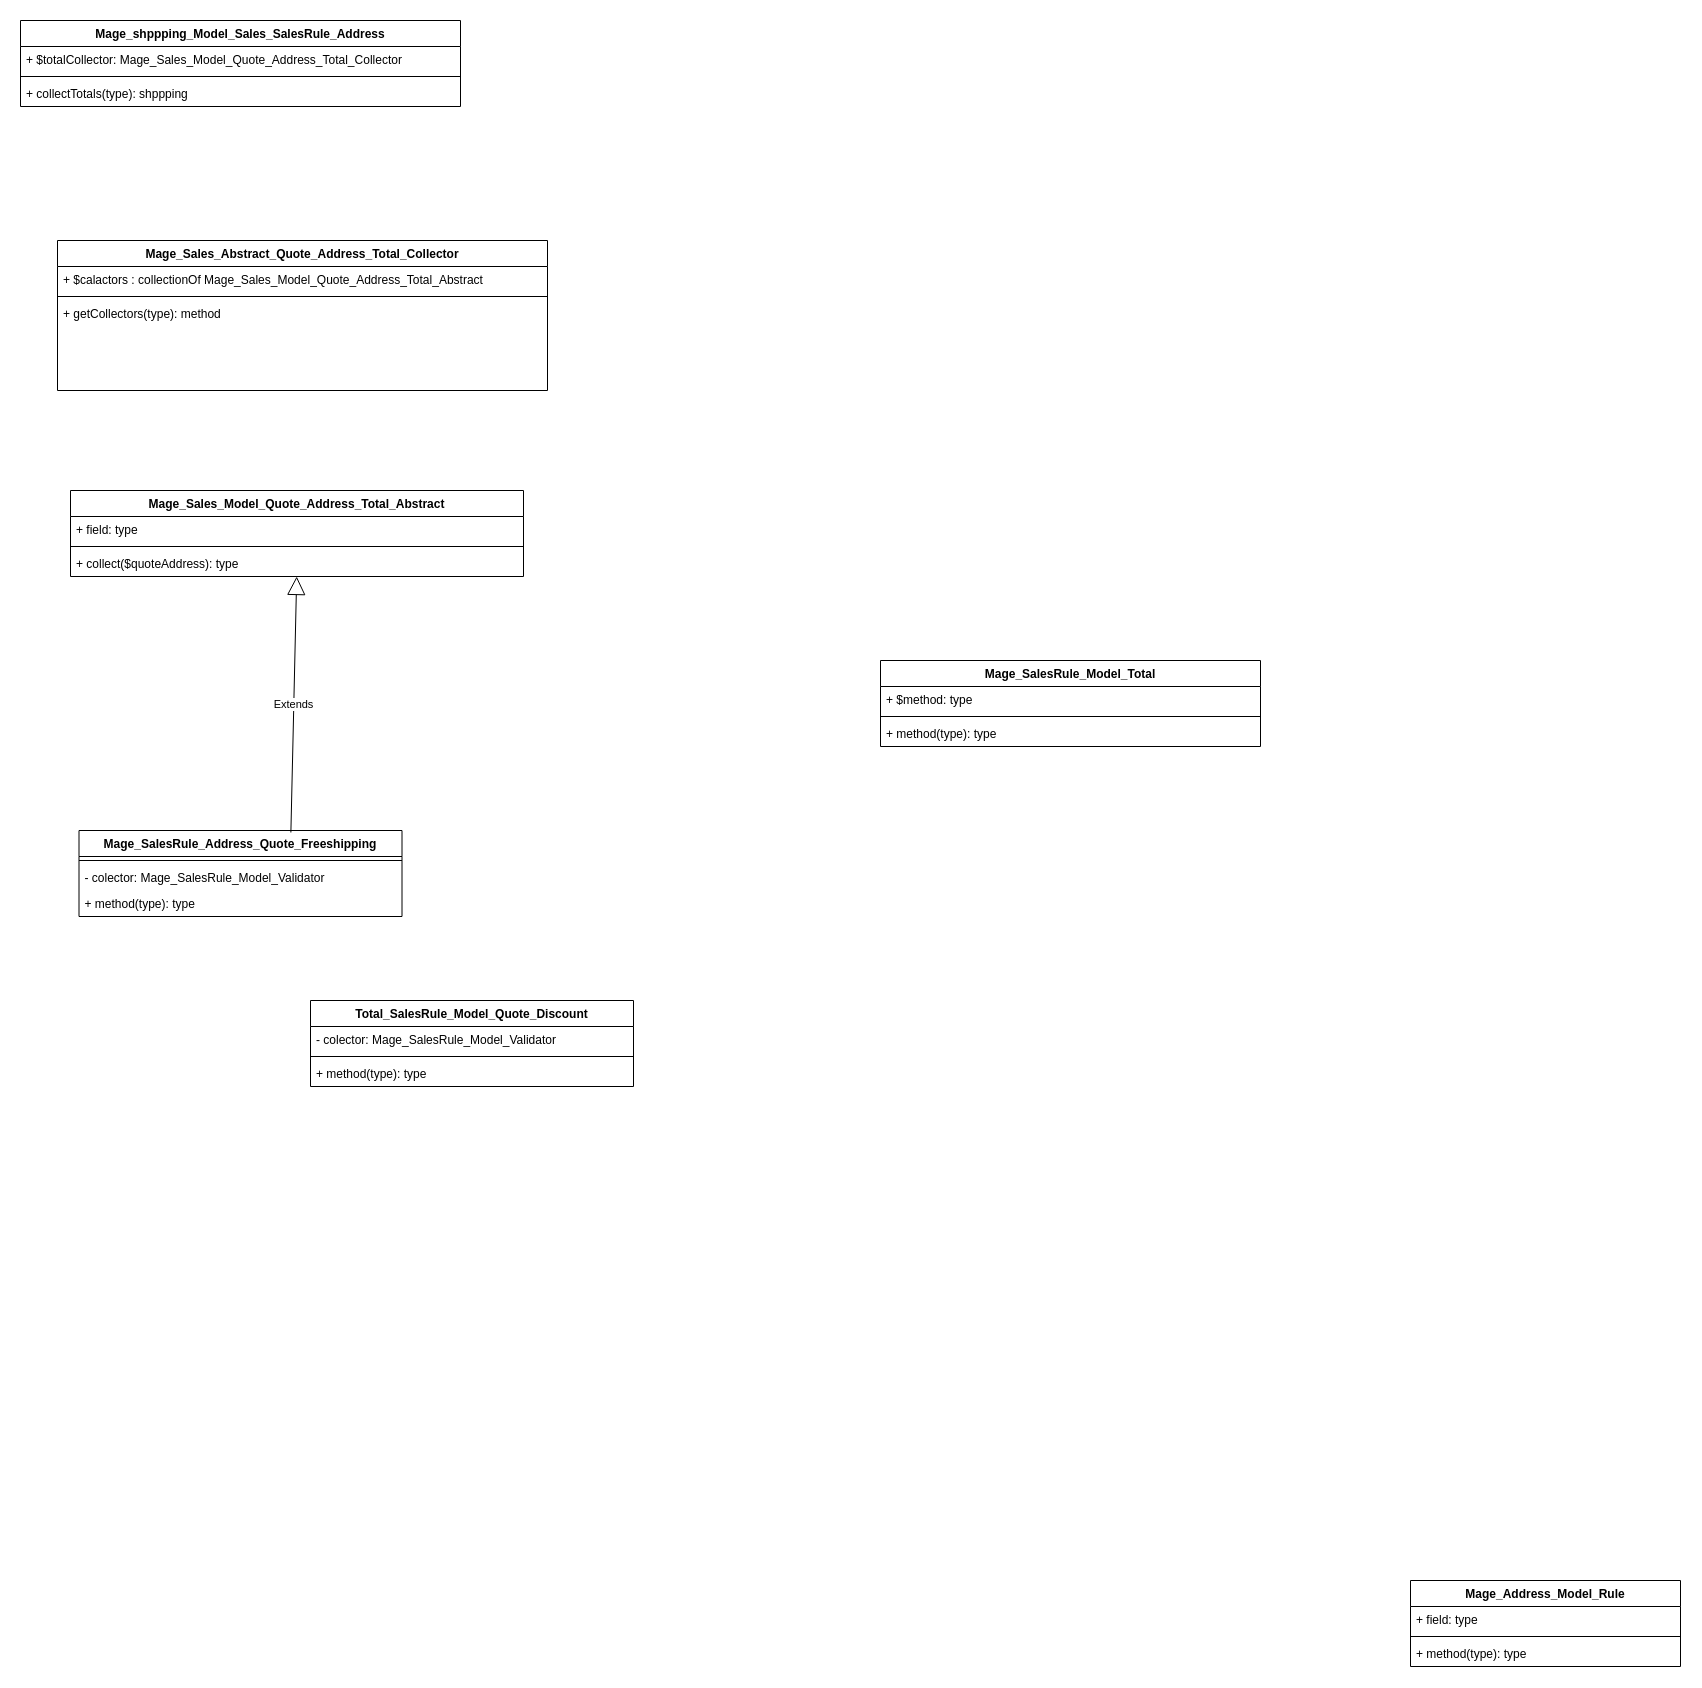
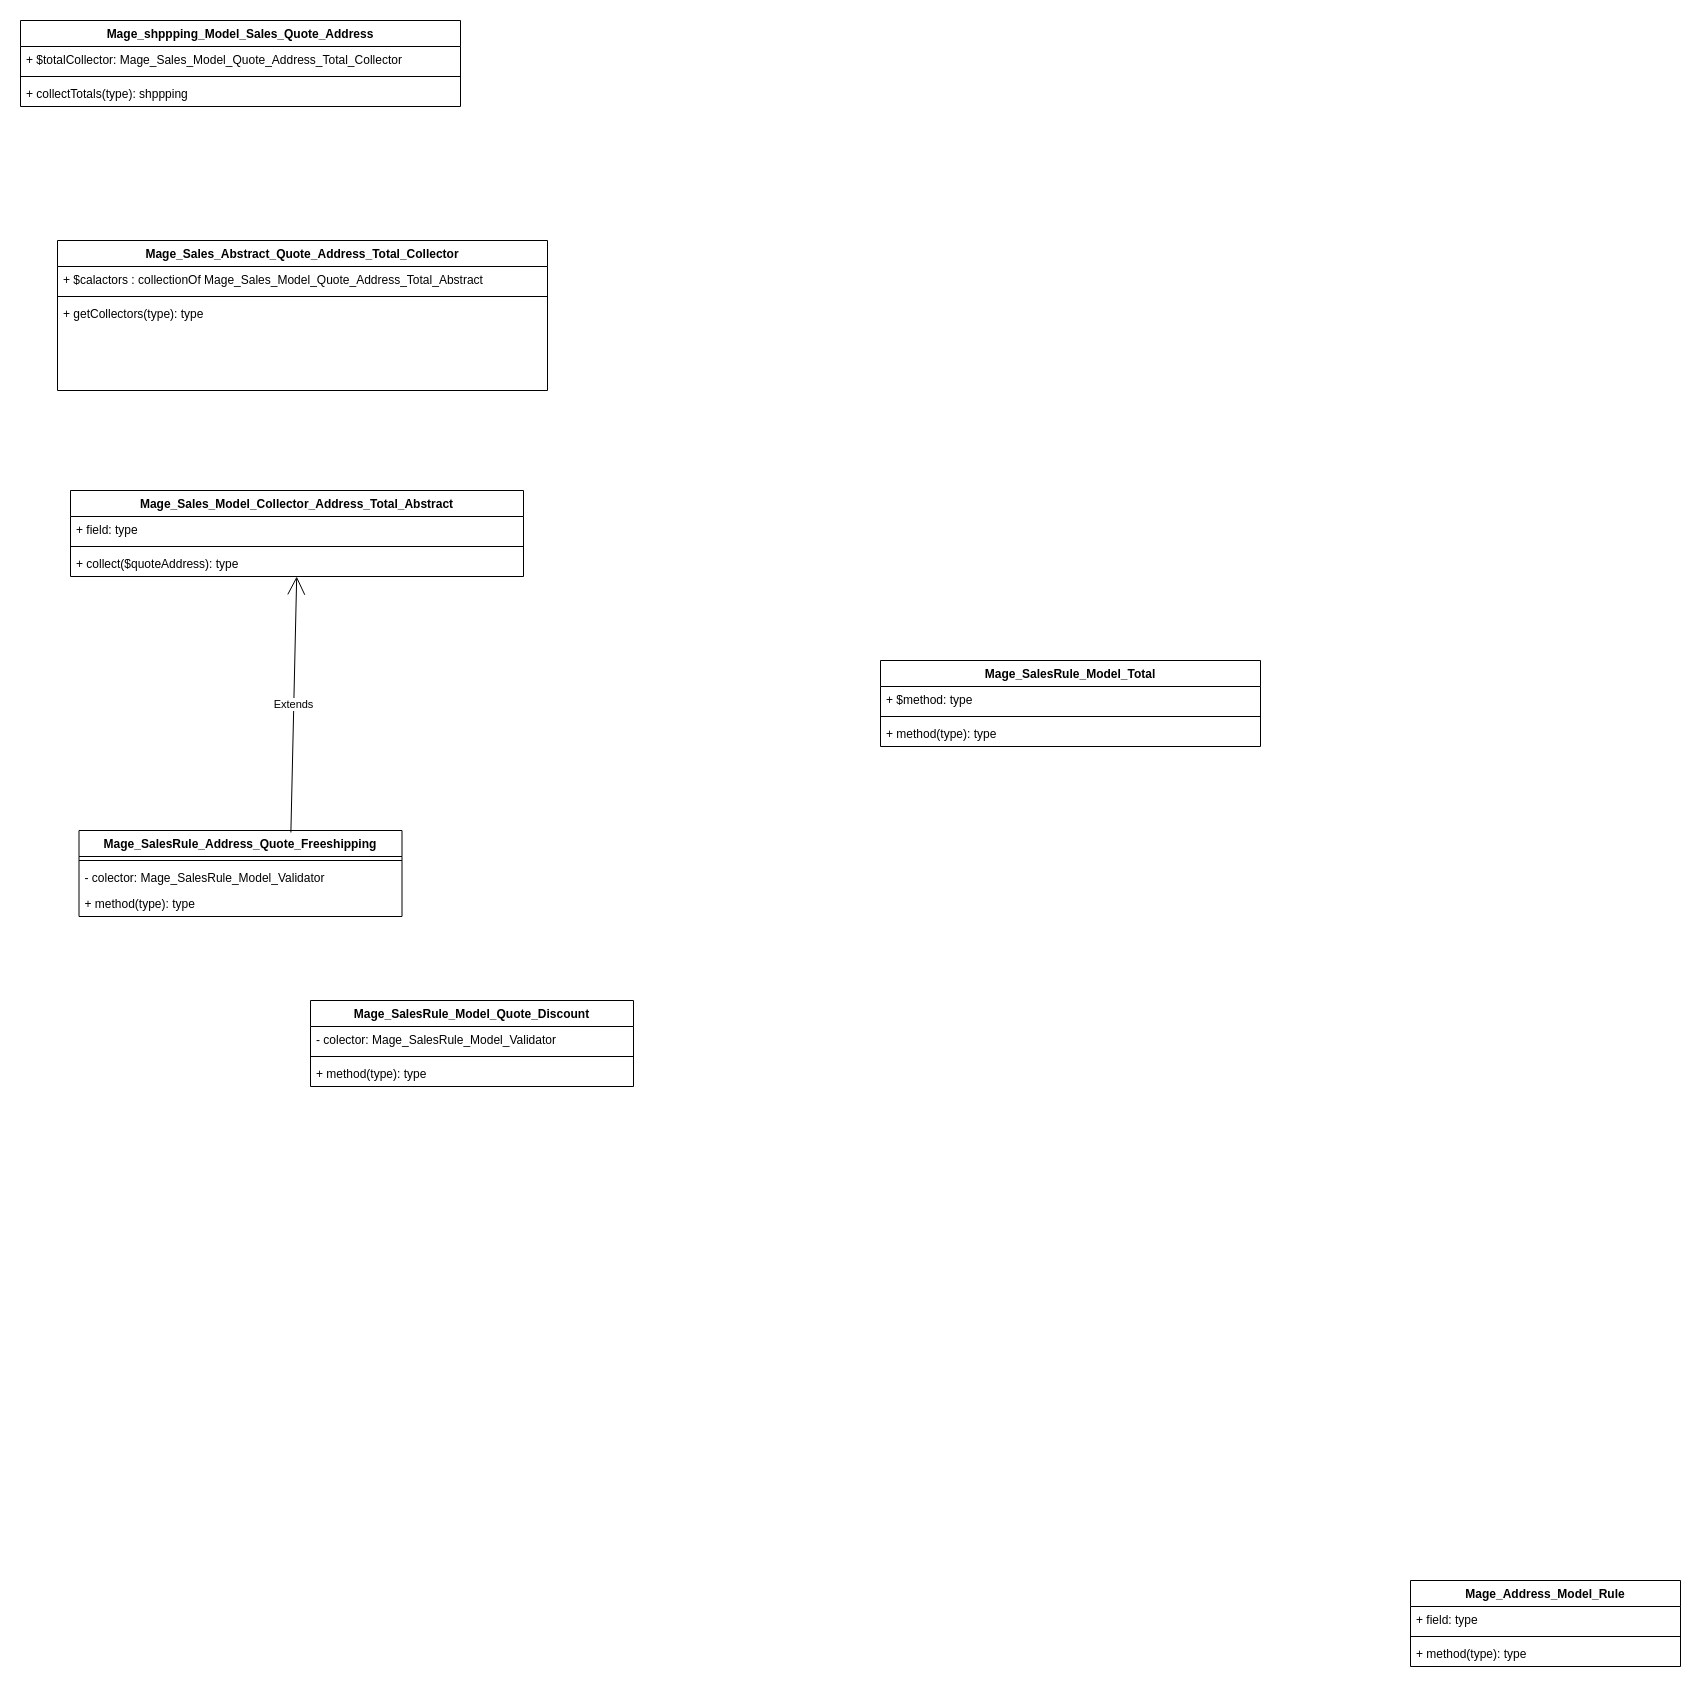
(240, 34) -> (240, 34)
(153, 314) -> (146, 314)
(297, 504) -> (297, 504)
(296, 596) -> (296, 588)
(472, 1014) -> (472, 1014)
